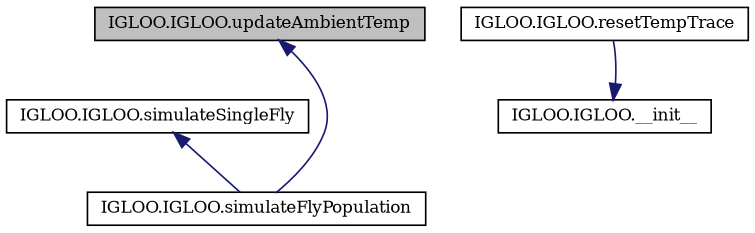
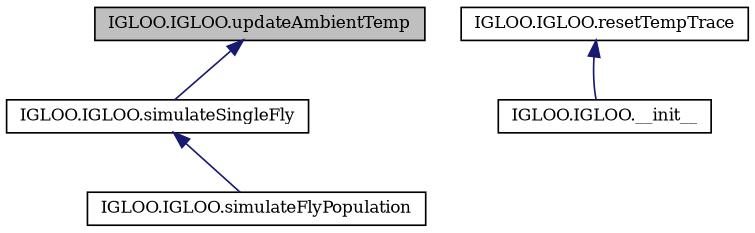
(616, 62) -> (594, 79)
(326, 125) -> (202, 76)
